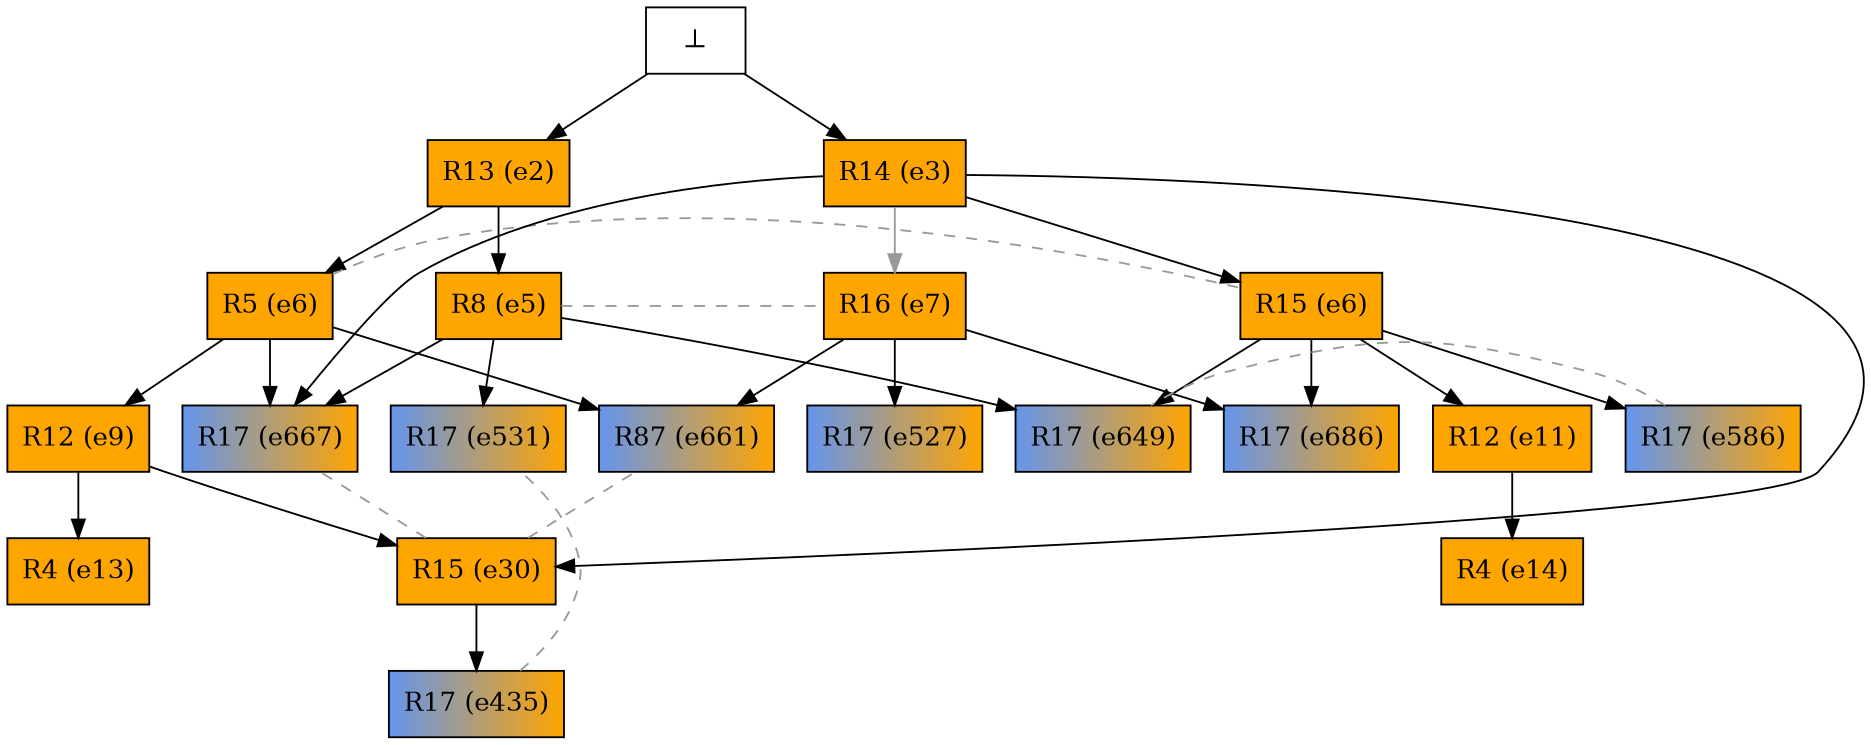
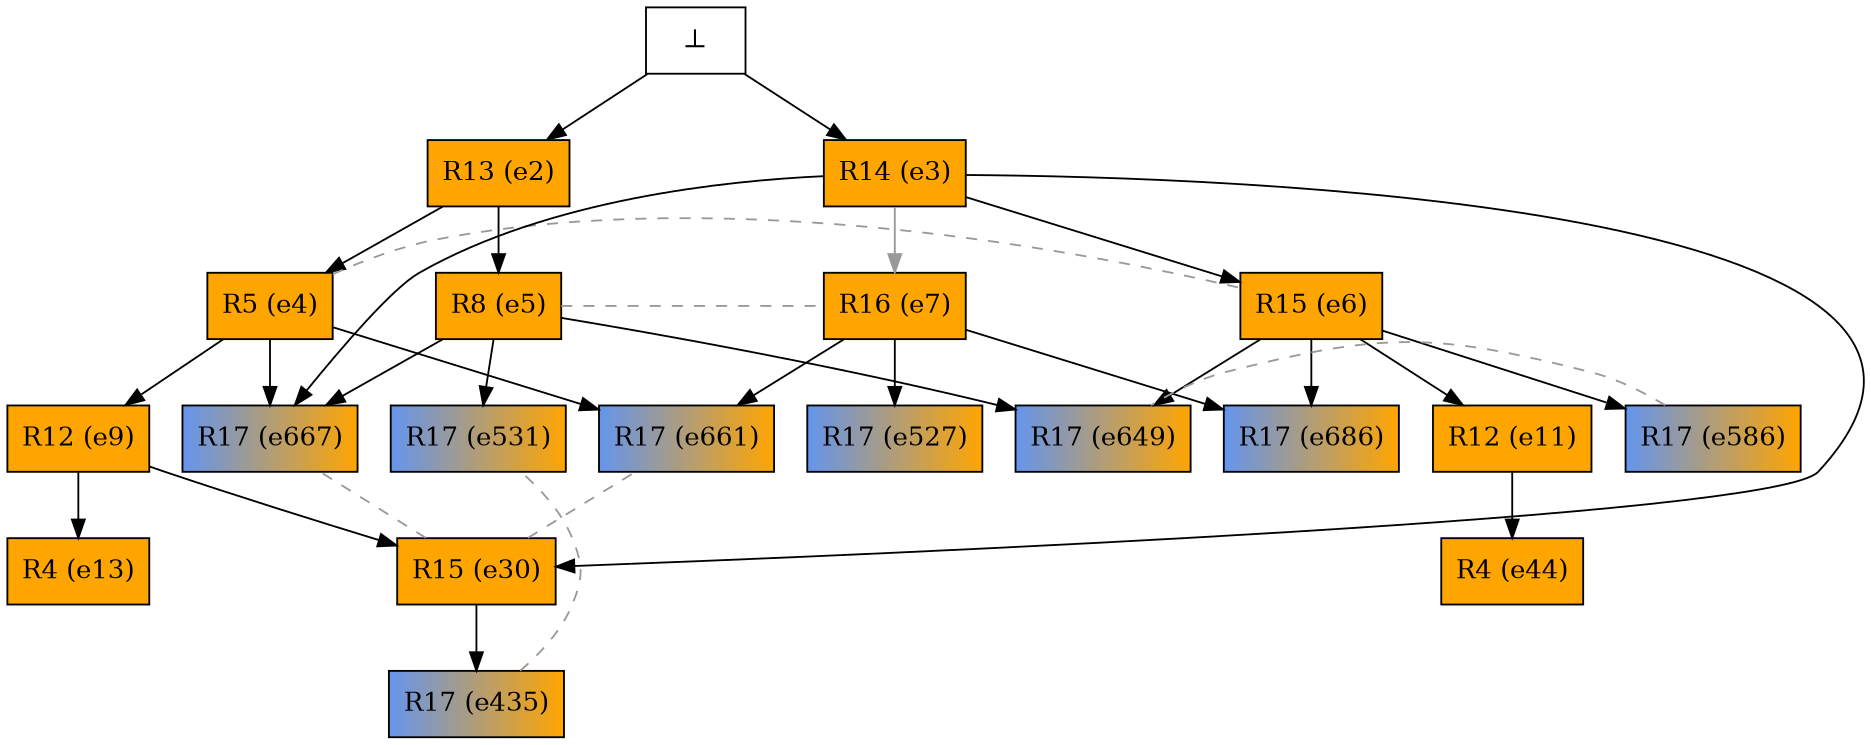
(270, 306) -> (270, 306)
(687, 439) -> (687, 439)
(1512, 571) -> (1512, 571)
